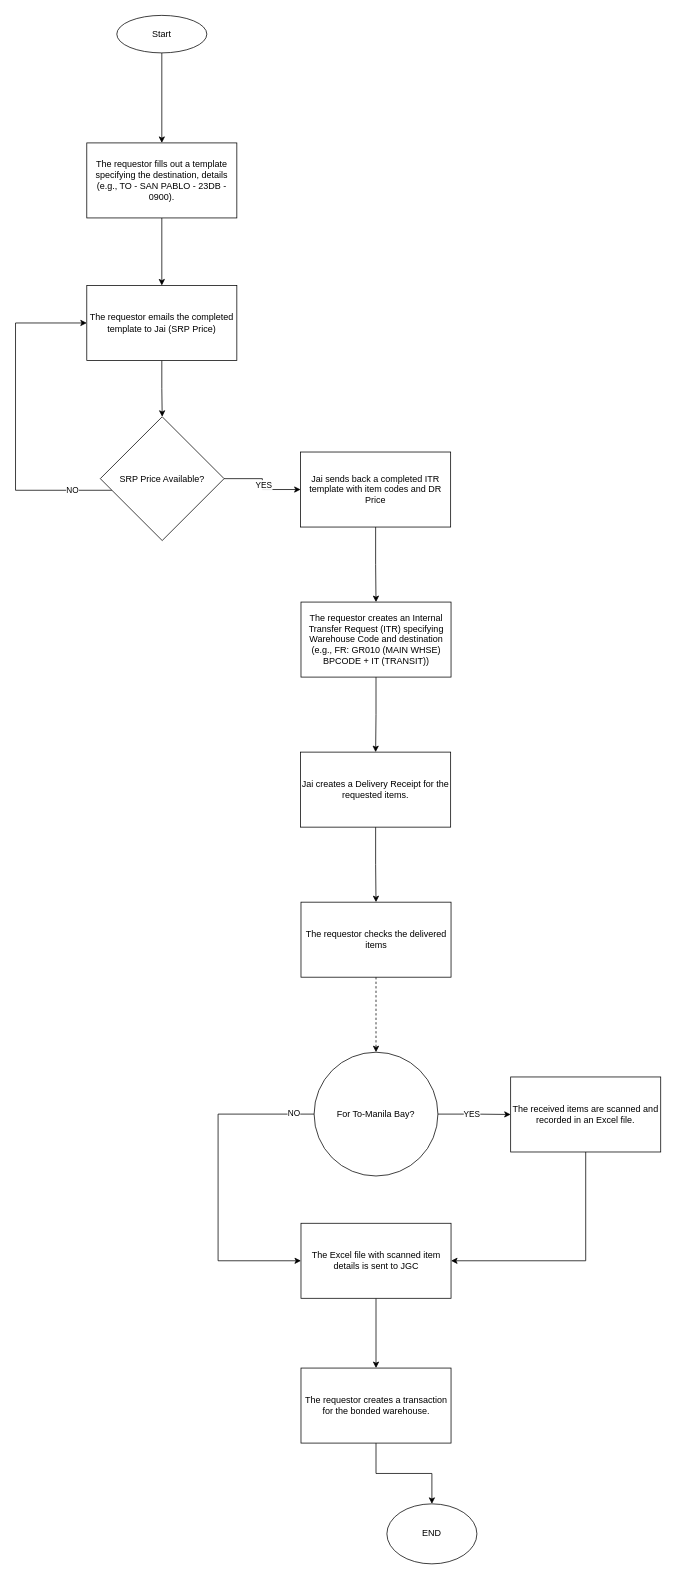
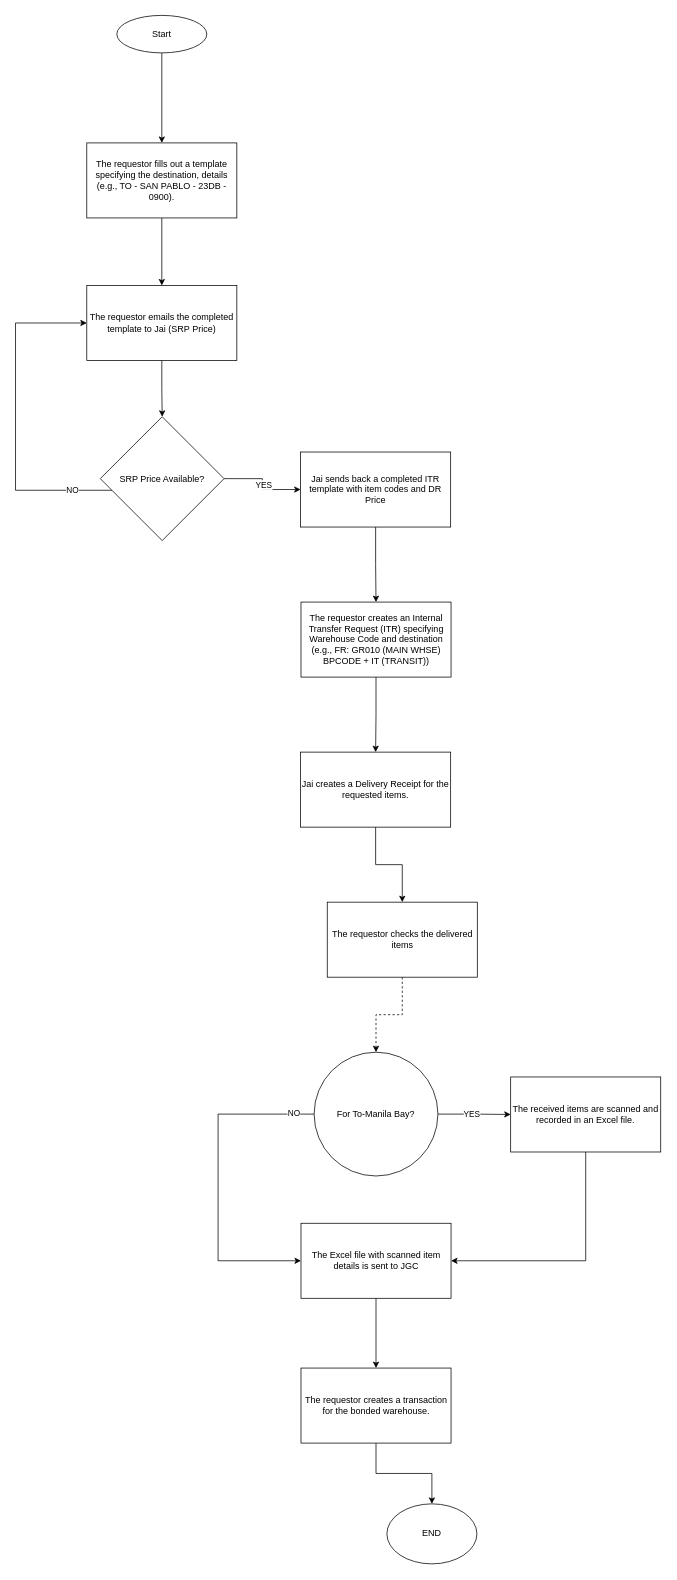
(376, 939) -> (402, 939)
